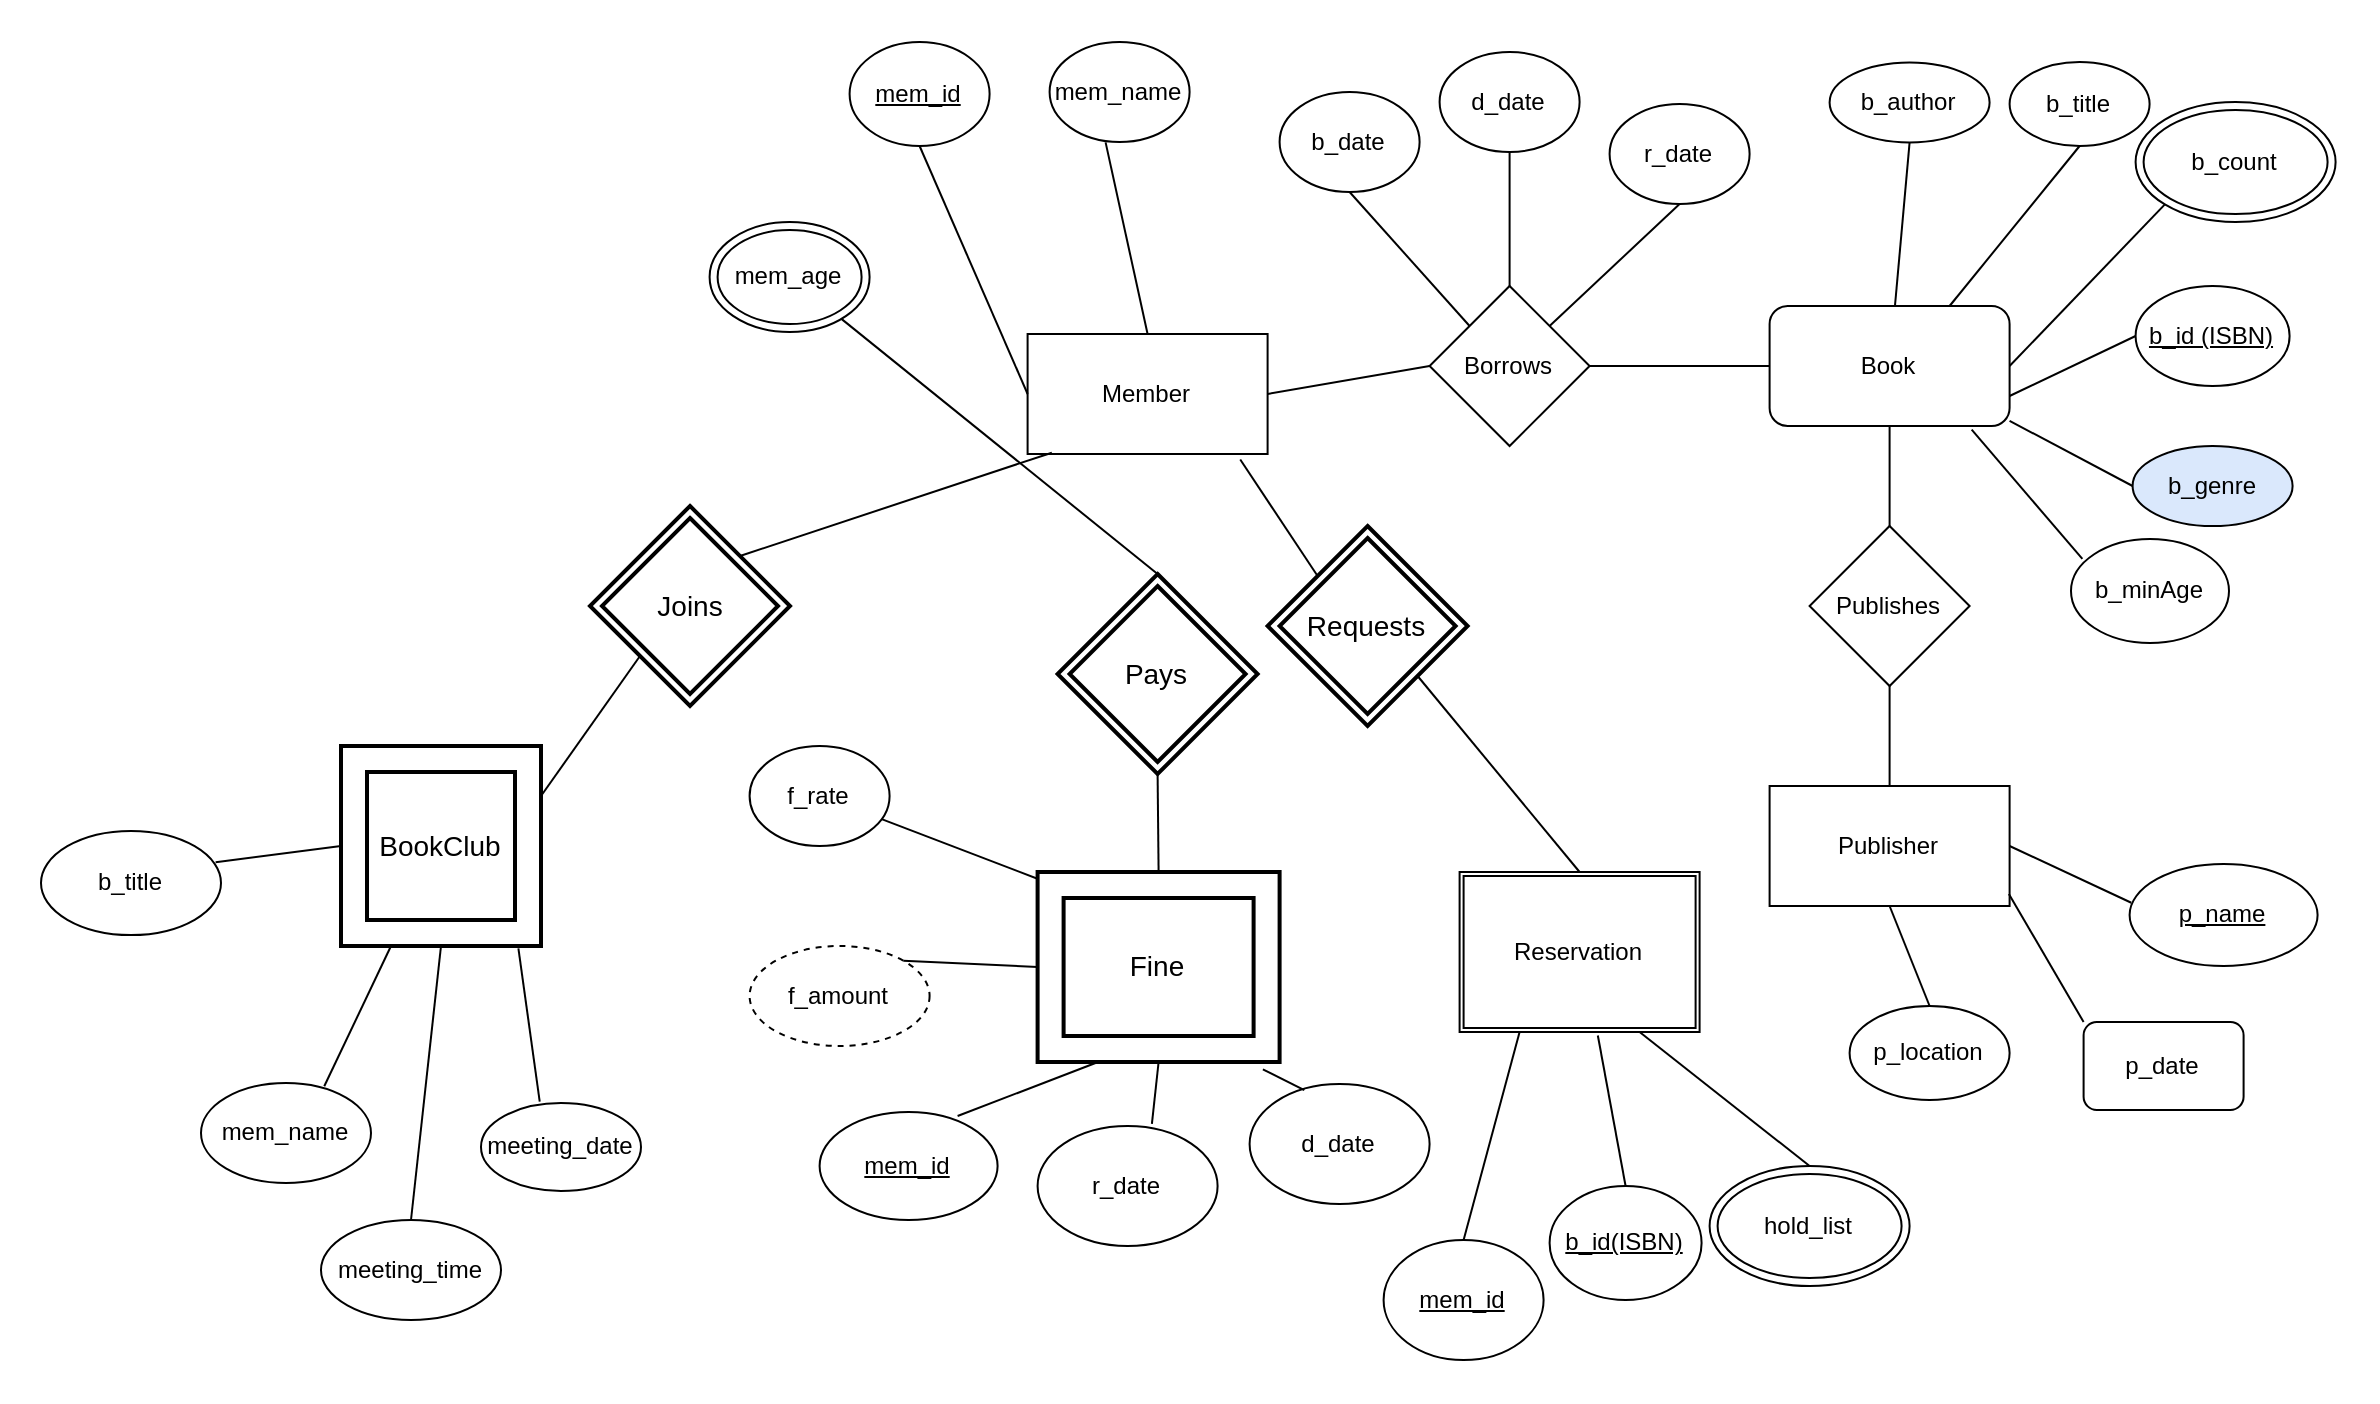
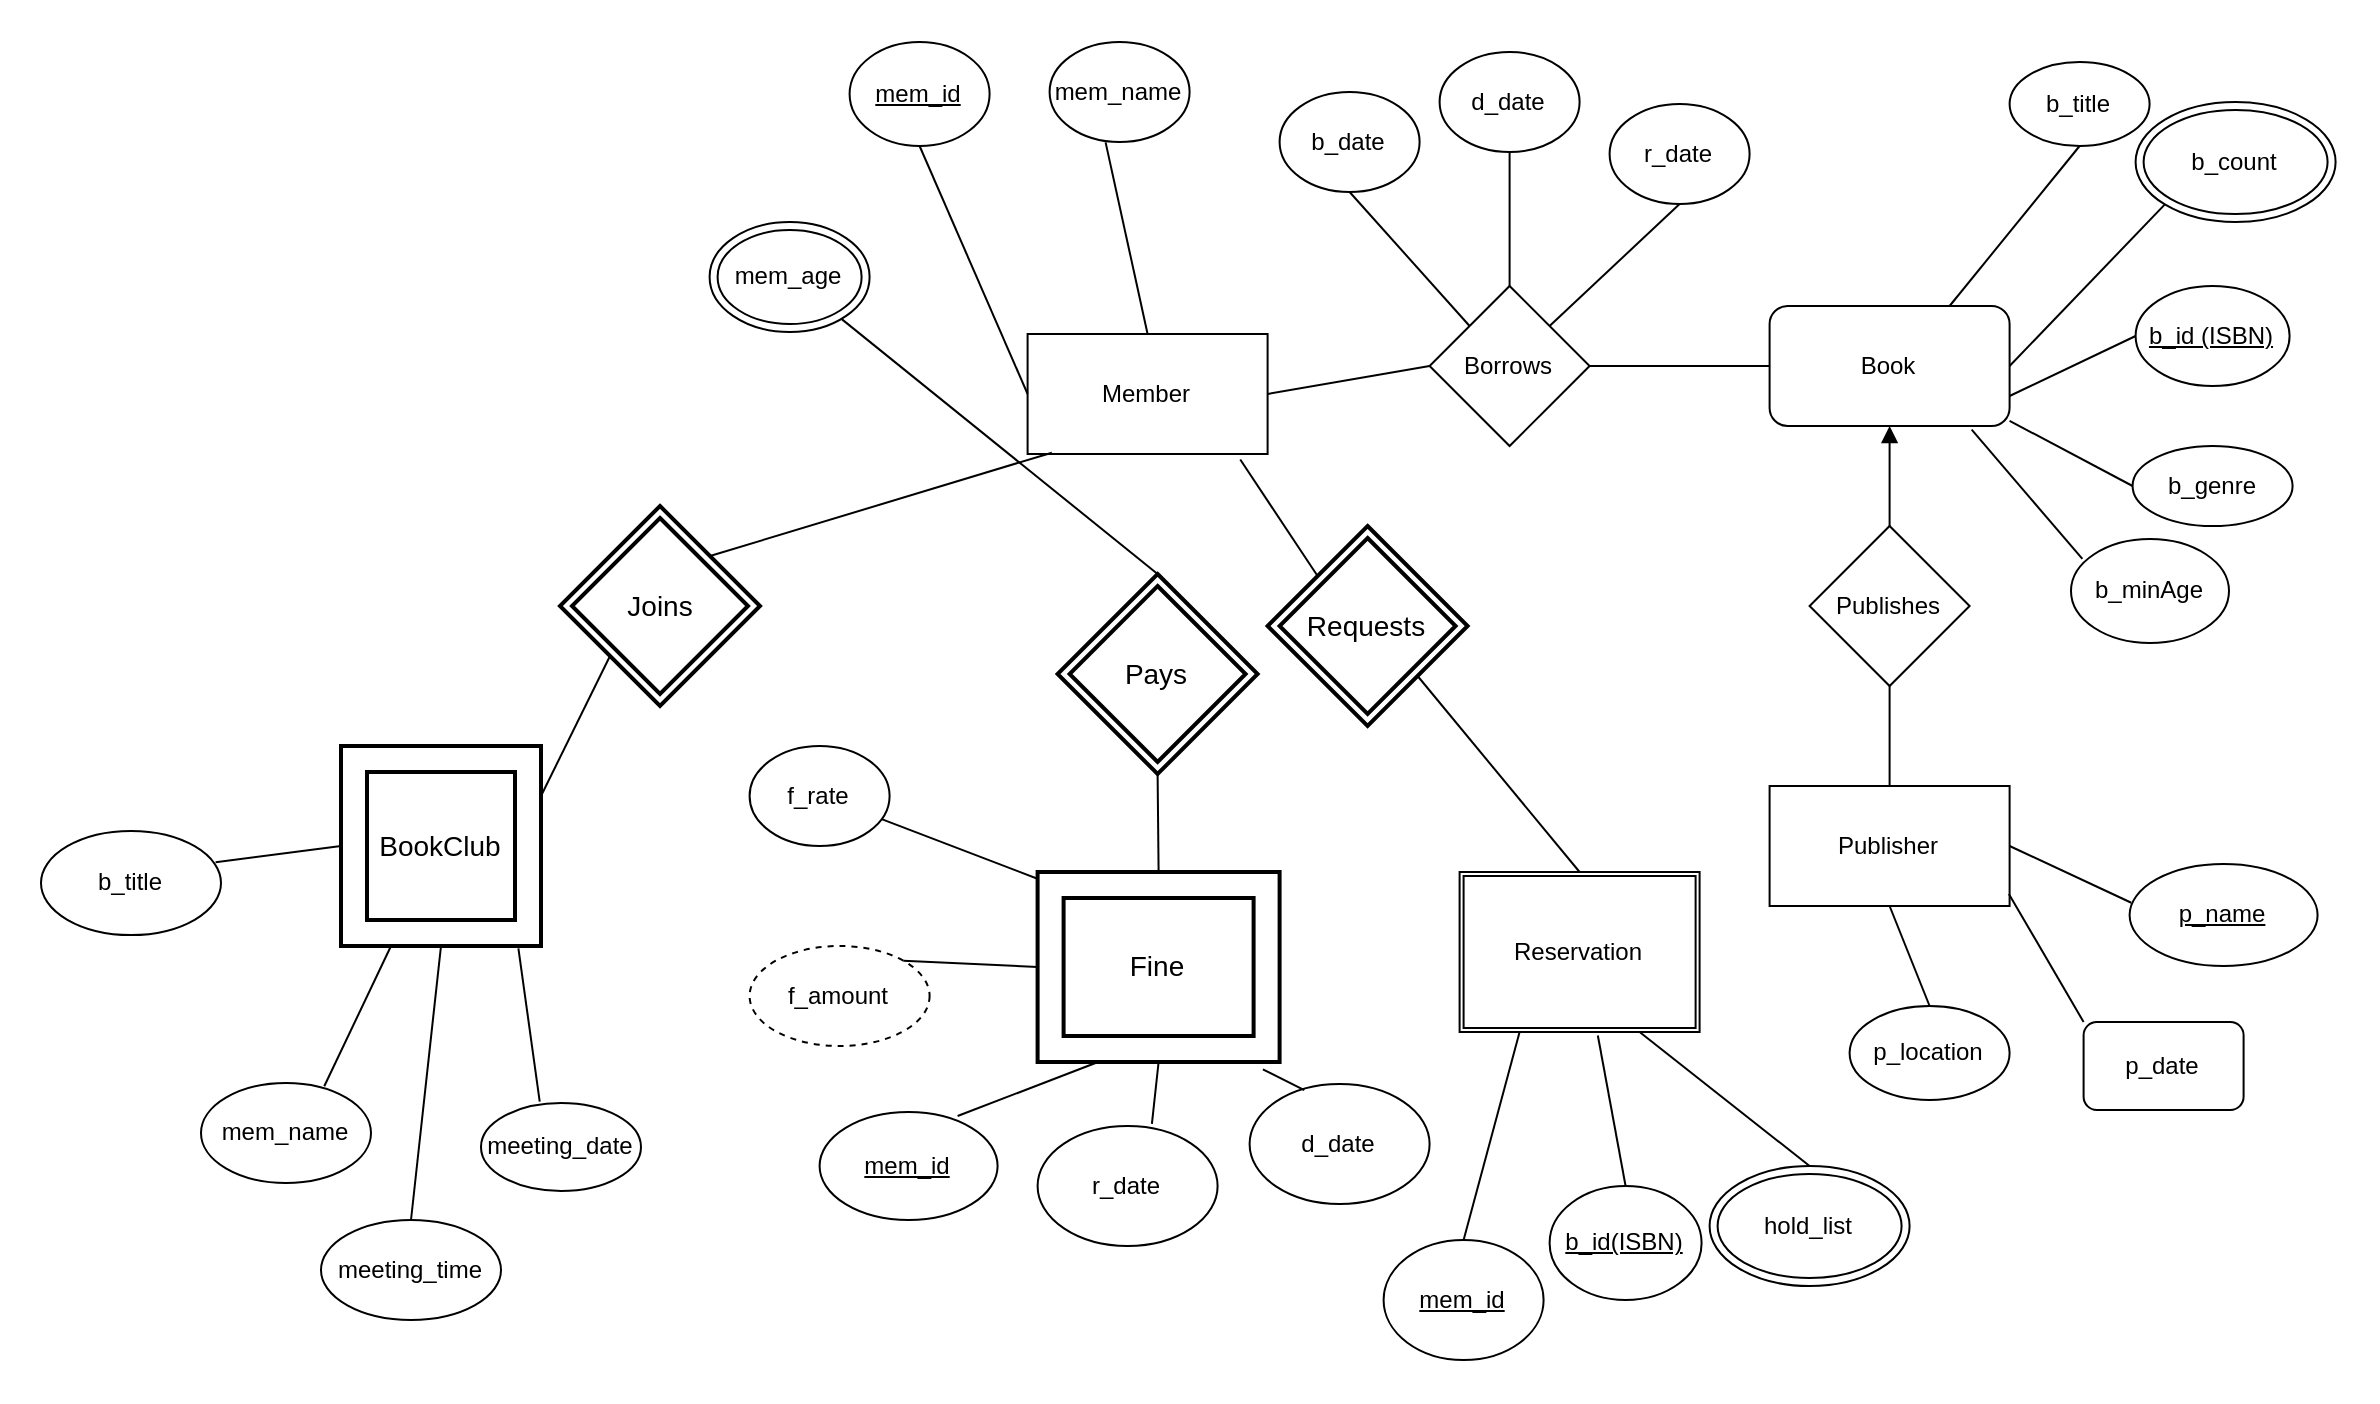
(1910, 102) -> none
(1902, 224) -> none
(1890, 436) -> (1890, 443)
(2213, 486) -> (2213, 486)
(690, 606) -> (660, 606)
